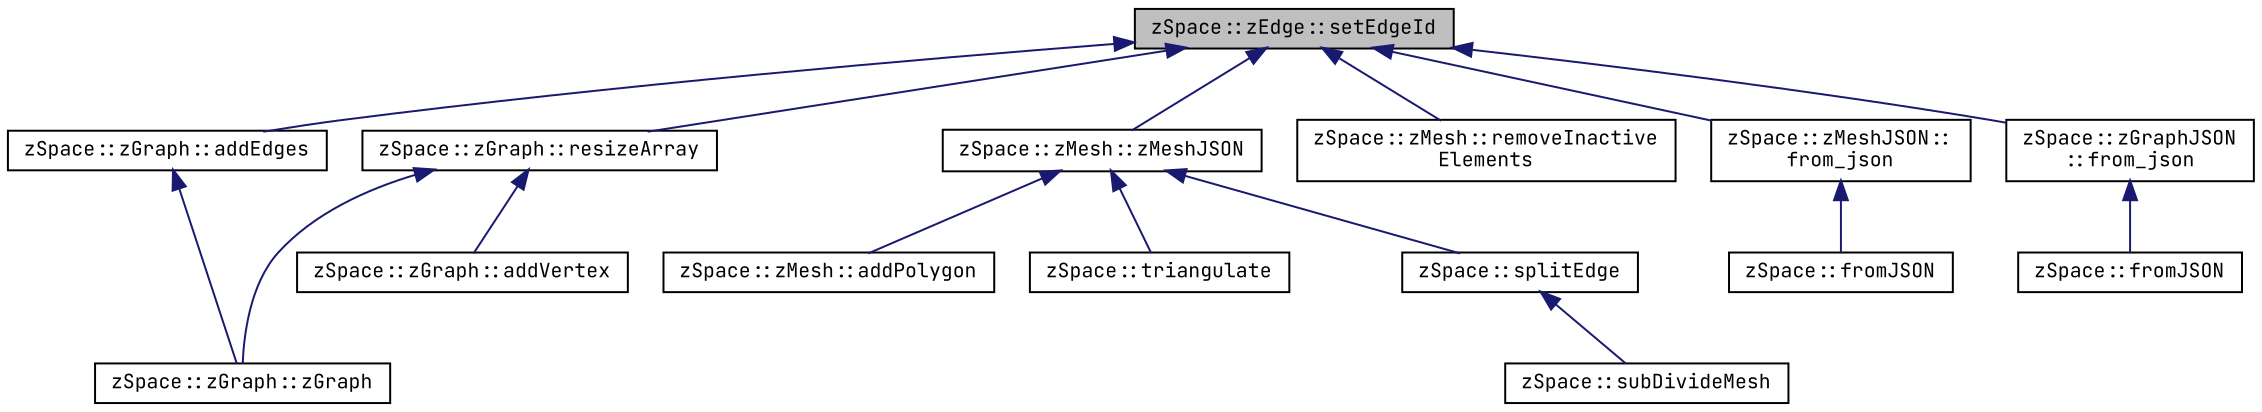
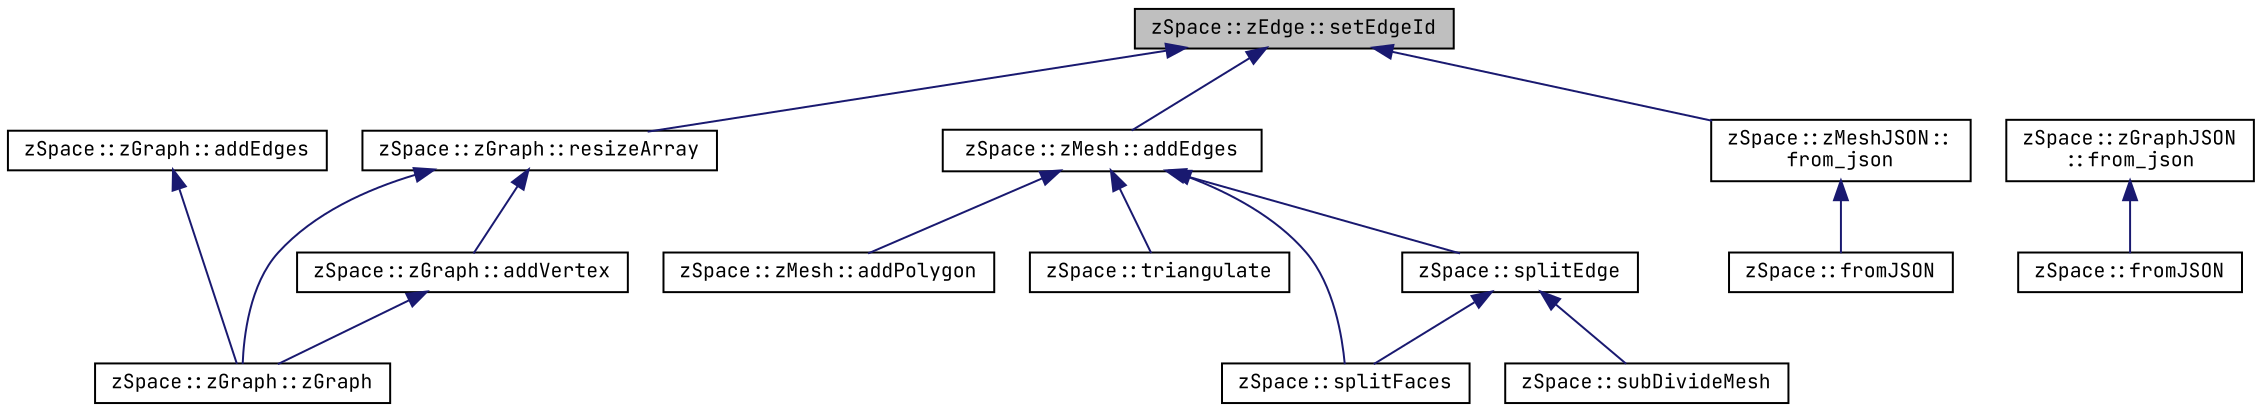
(688, 81) -> none
(1740, 83) -> none
(1102, 151) -> (1102, 151)
(1486, 151) -> none
none -> (343, 332)
none -> (1346, 383)
